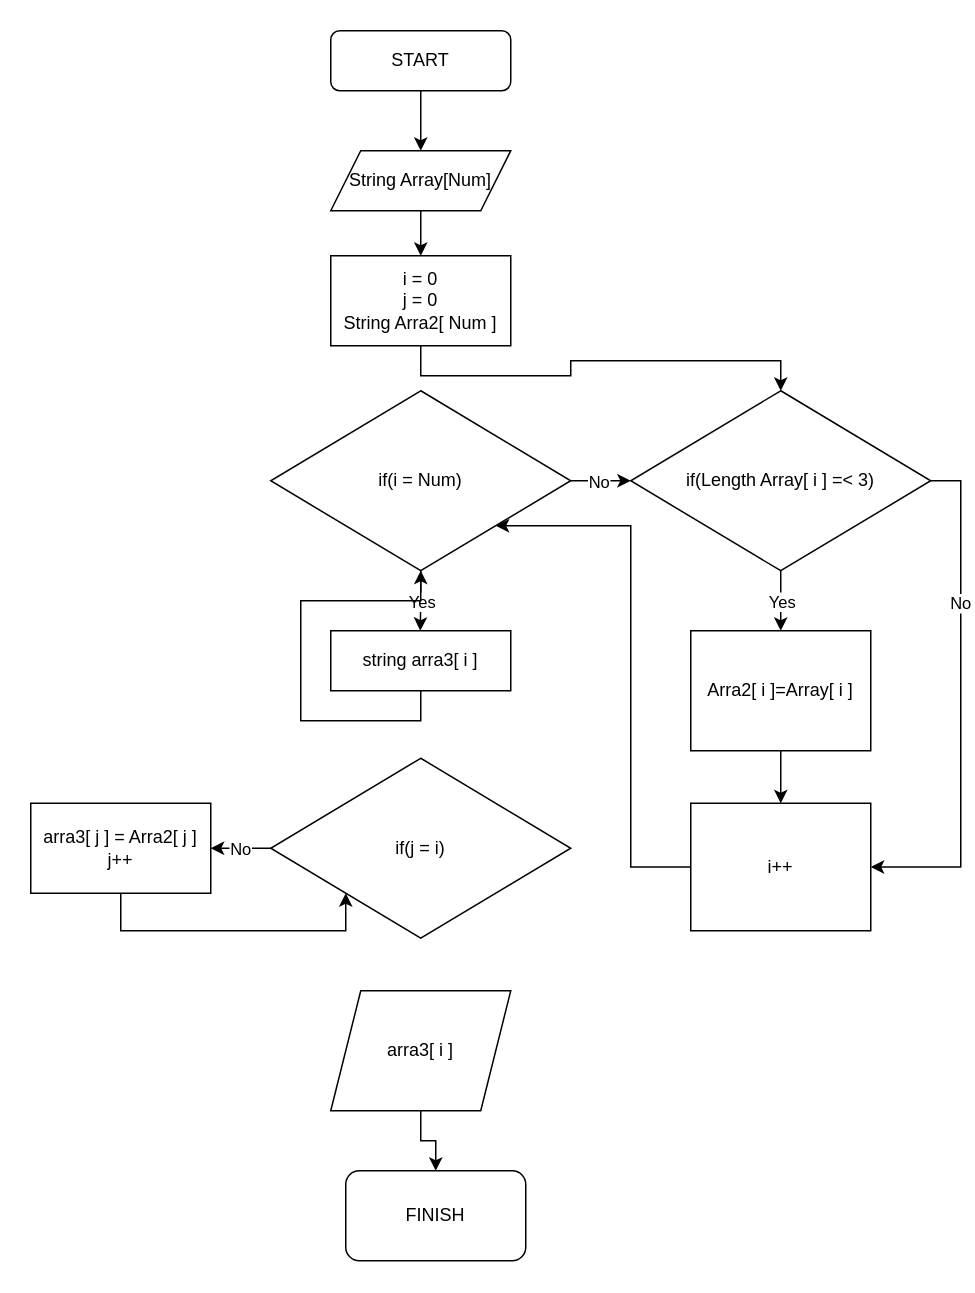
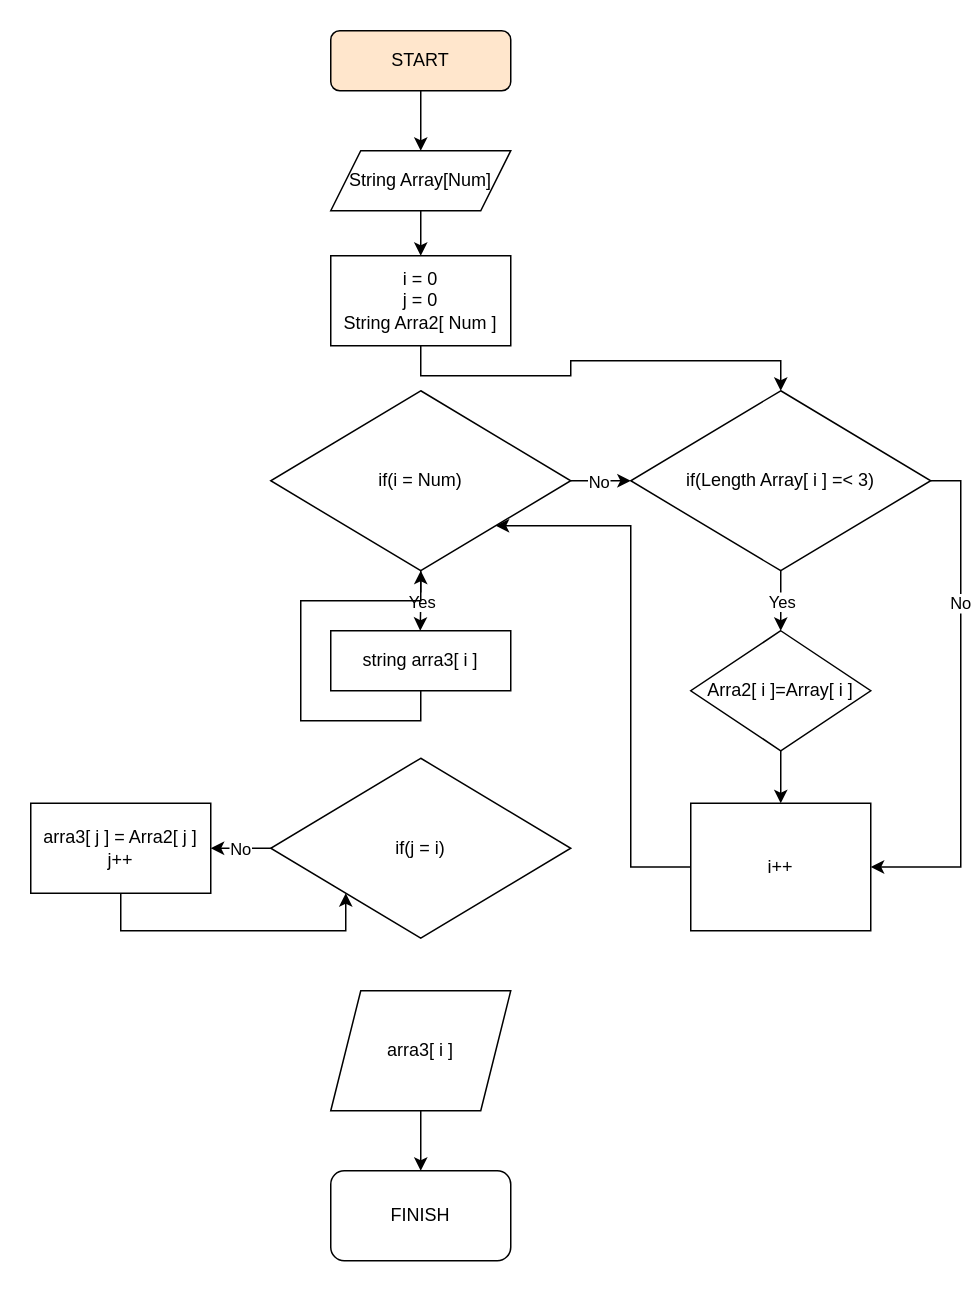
(421, 61) -> (421, 61)
(781, 691) -> (781, 691)
(436, 1216) -> (421, 1216)
